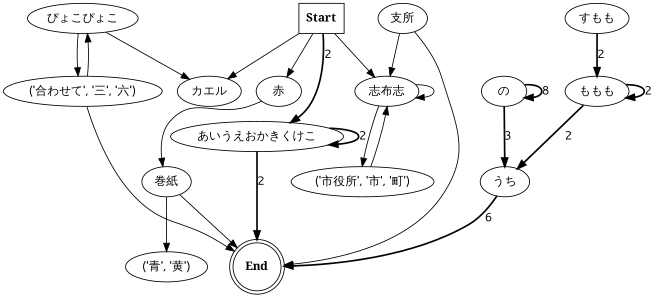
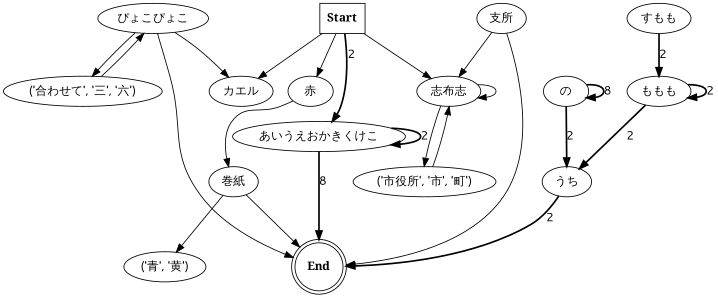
(508, 137) -> (570, 137)
(261, 182) -> (323, 182)
(136, 198) -> (185, 167)
(489, 218) -> (550, 218)
